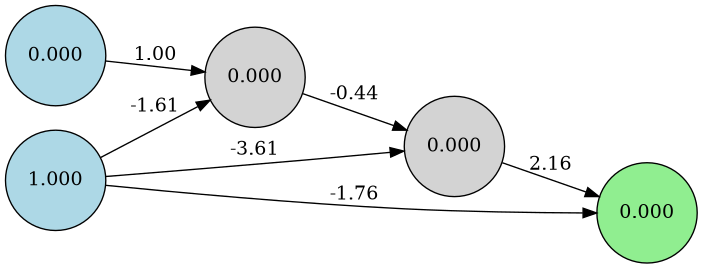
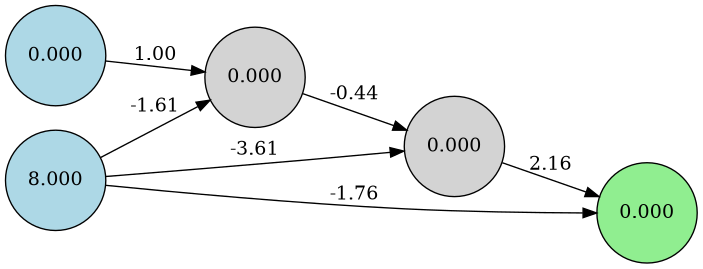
(56, 180) -> (56, 180)
